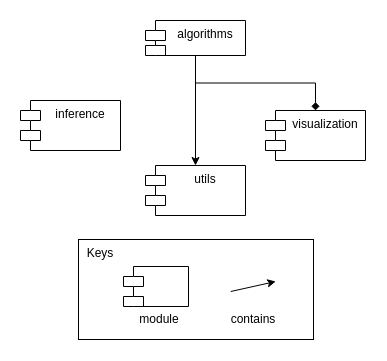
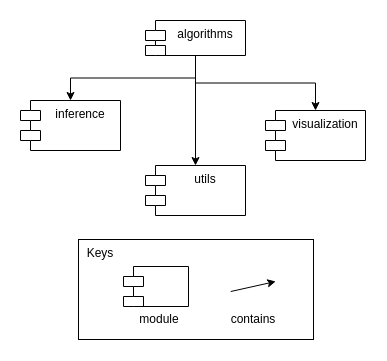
none -> (124, 78)
(316, 101) -> (316, 102)
